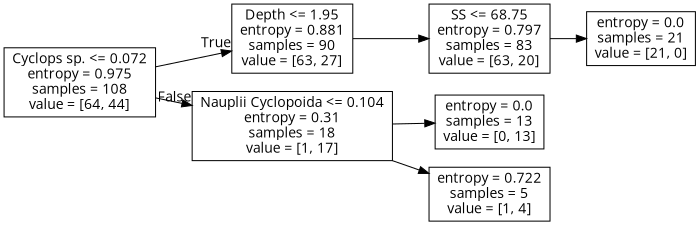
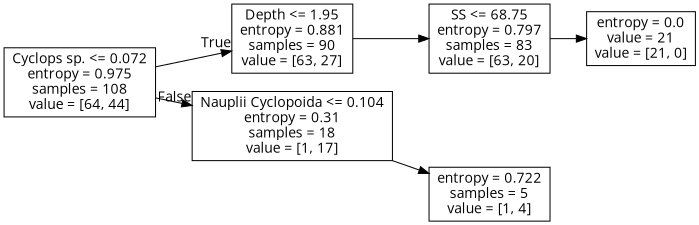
(641, 39) -> (641, 39)
(490, 122) -> none
